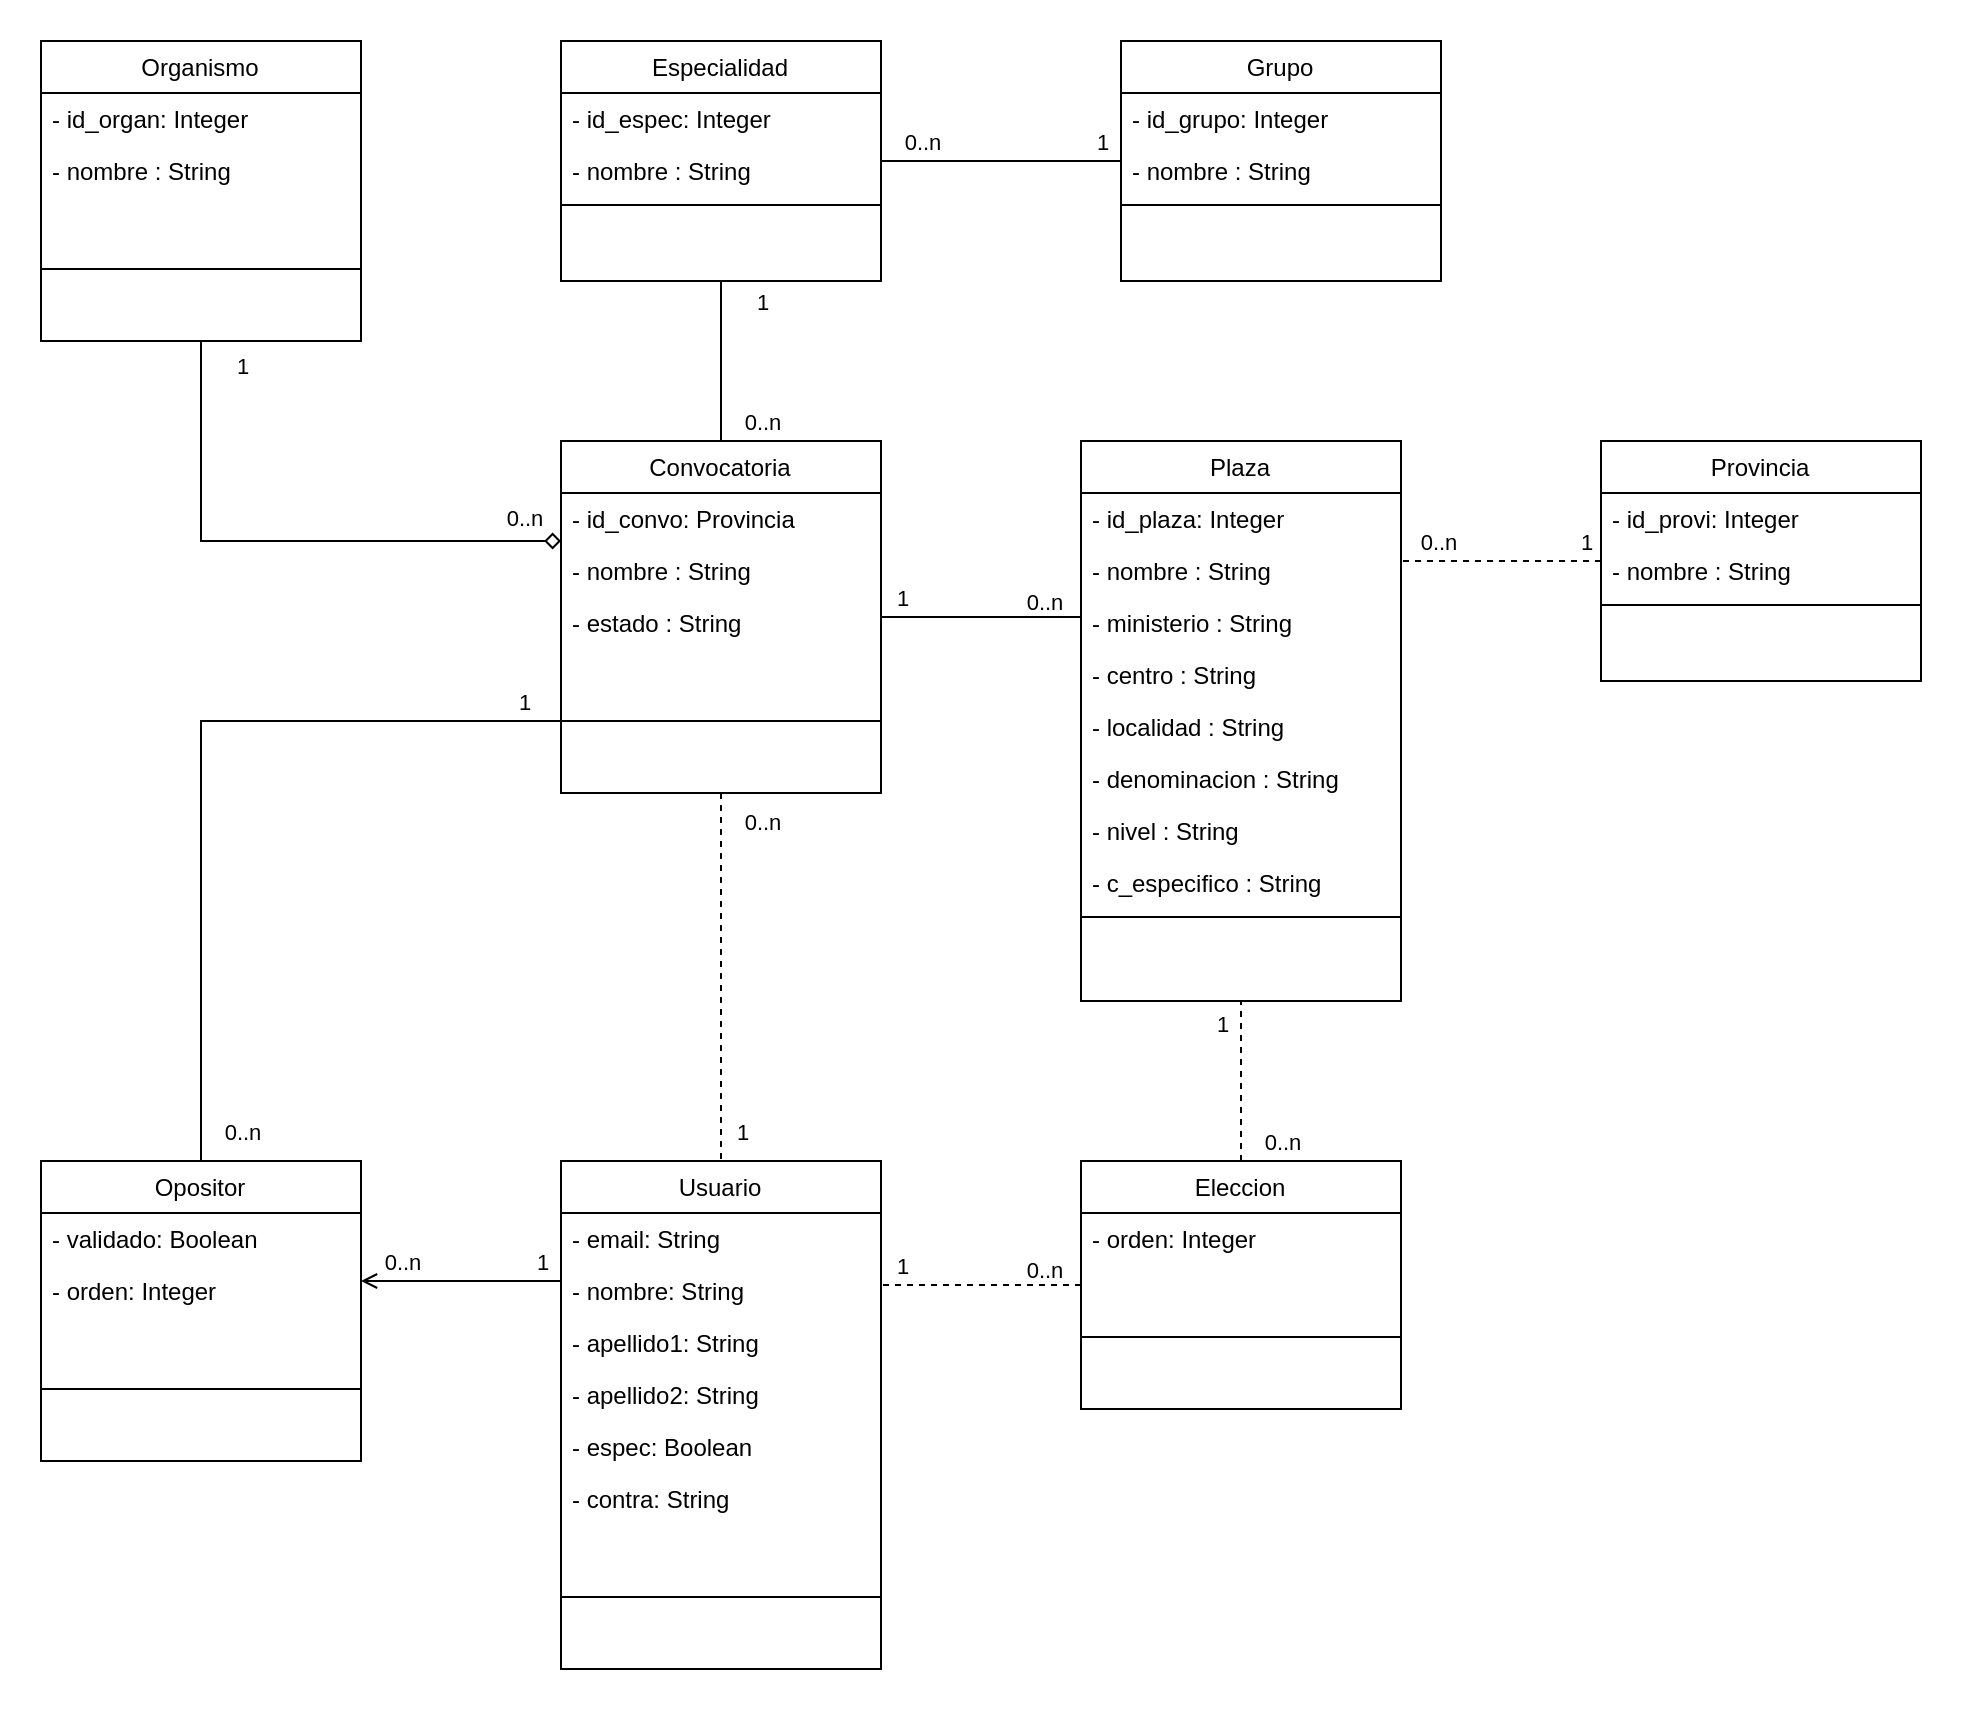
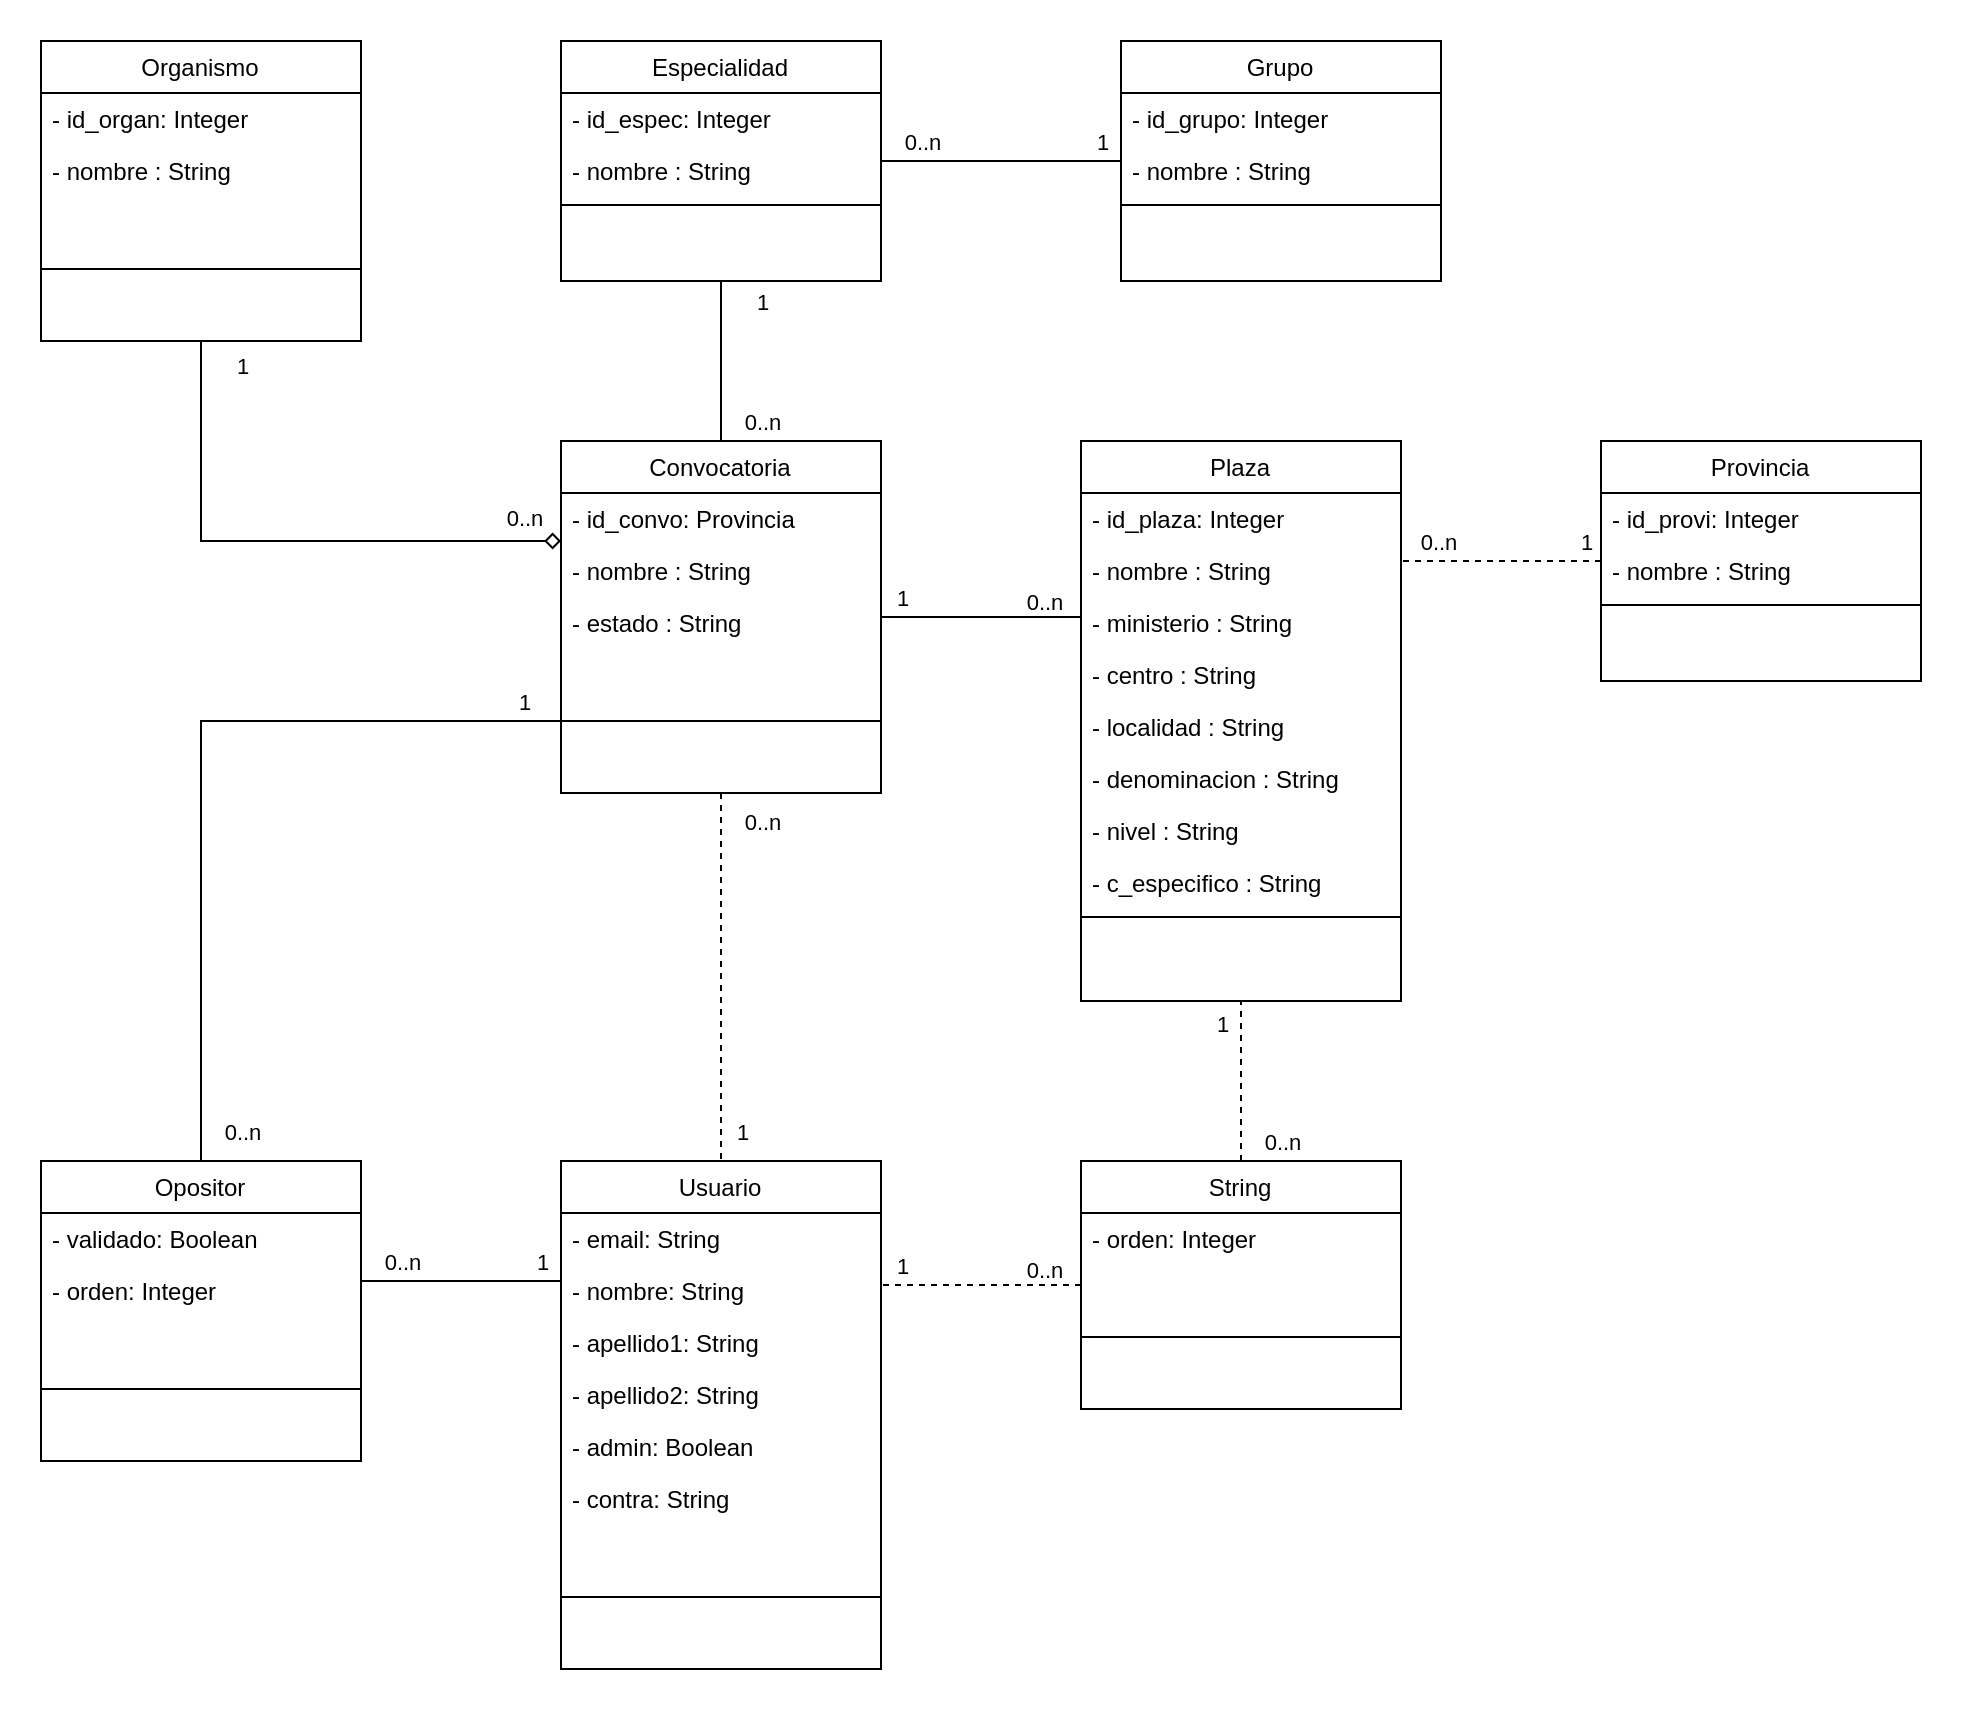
(1240, 1188) -> (1240, 1188)
(368, 1281) -> (368, 1281)
(667, 1448) -> (664, 1448)
